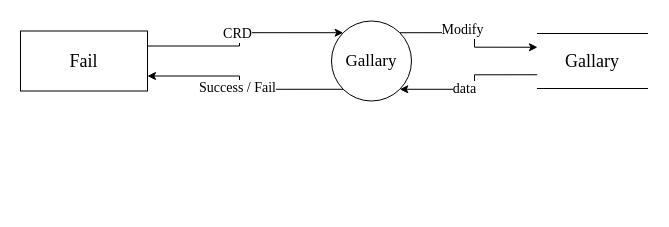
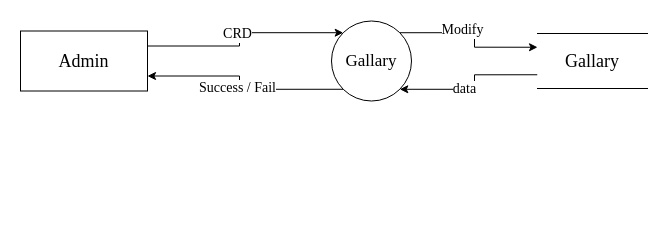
(84, 62) -> (84, 62)
